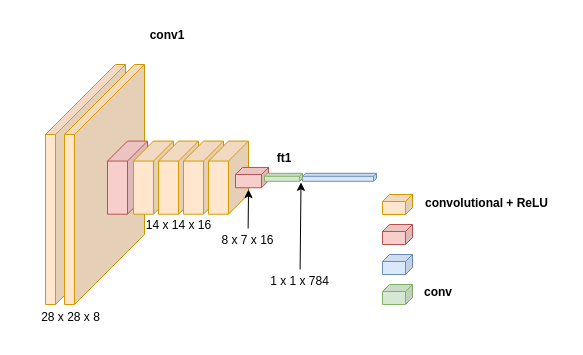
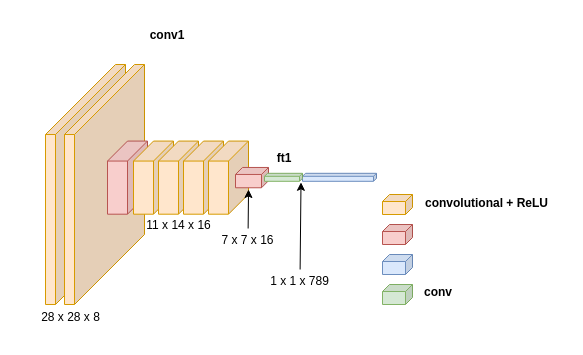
(179, 226) -> (179, 226)
(248, 241) -> (248, 241)
(300, 282) -> (300, 282)
